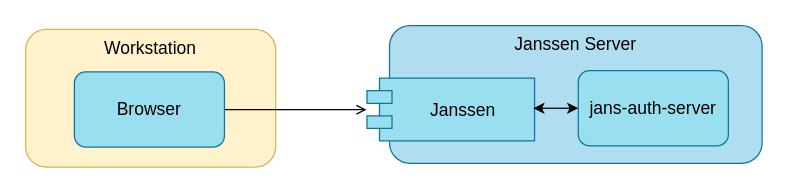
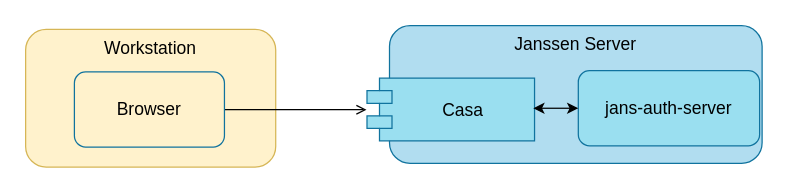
(653, 108) -> (669, 108)
(149, 109) -> (149, 109)
(463, 110) -> (463, 110)
